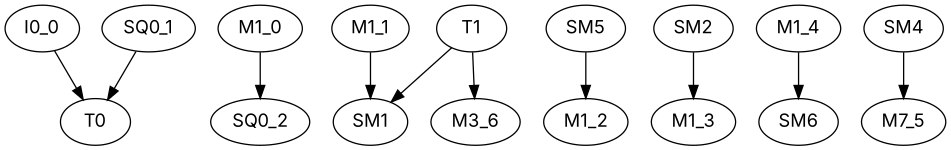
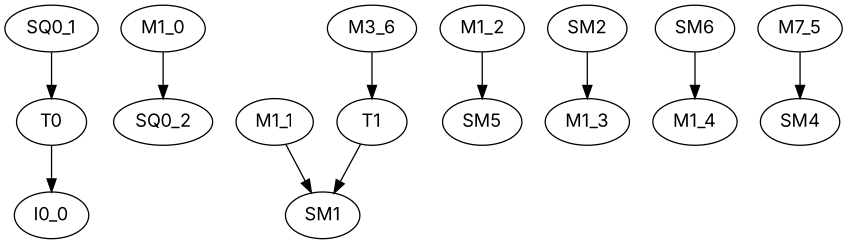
(473, 69) -> (372, 69)
(586, 69) -> (482, 69)
(799, 69) -> (695, 69)
(904, 69) -> (800, 69)
(66, 70) -> (52, 162)
